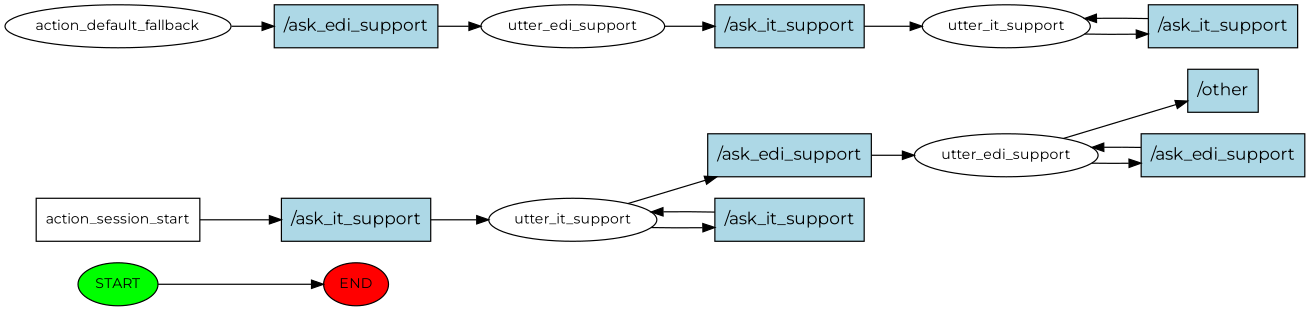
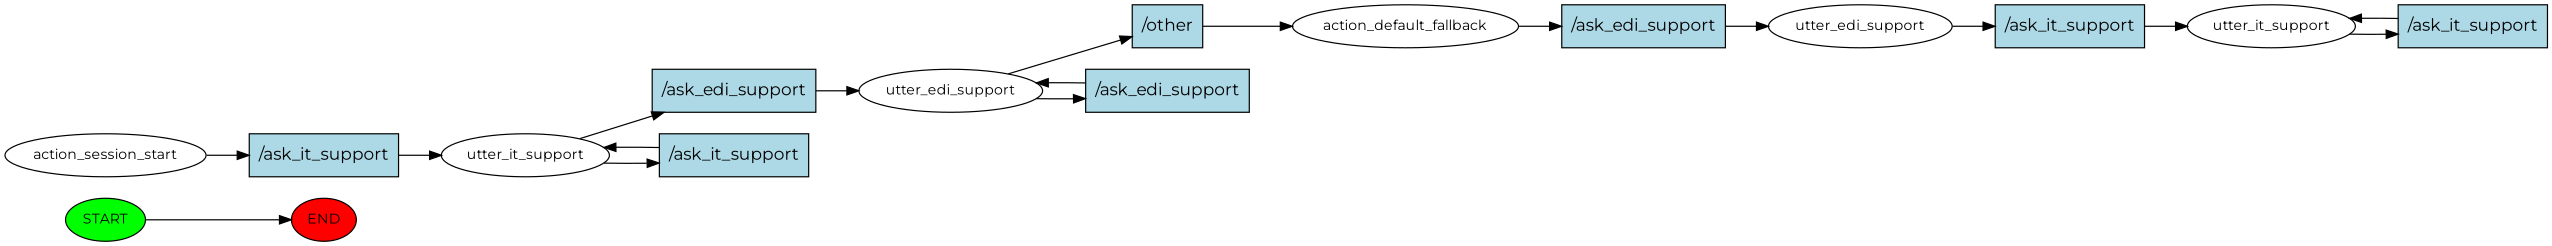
none -> (1242, 26)
(118, 220) -> (106, 155)
